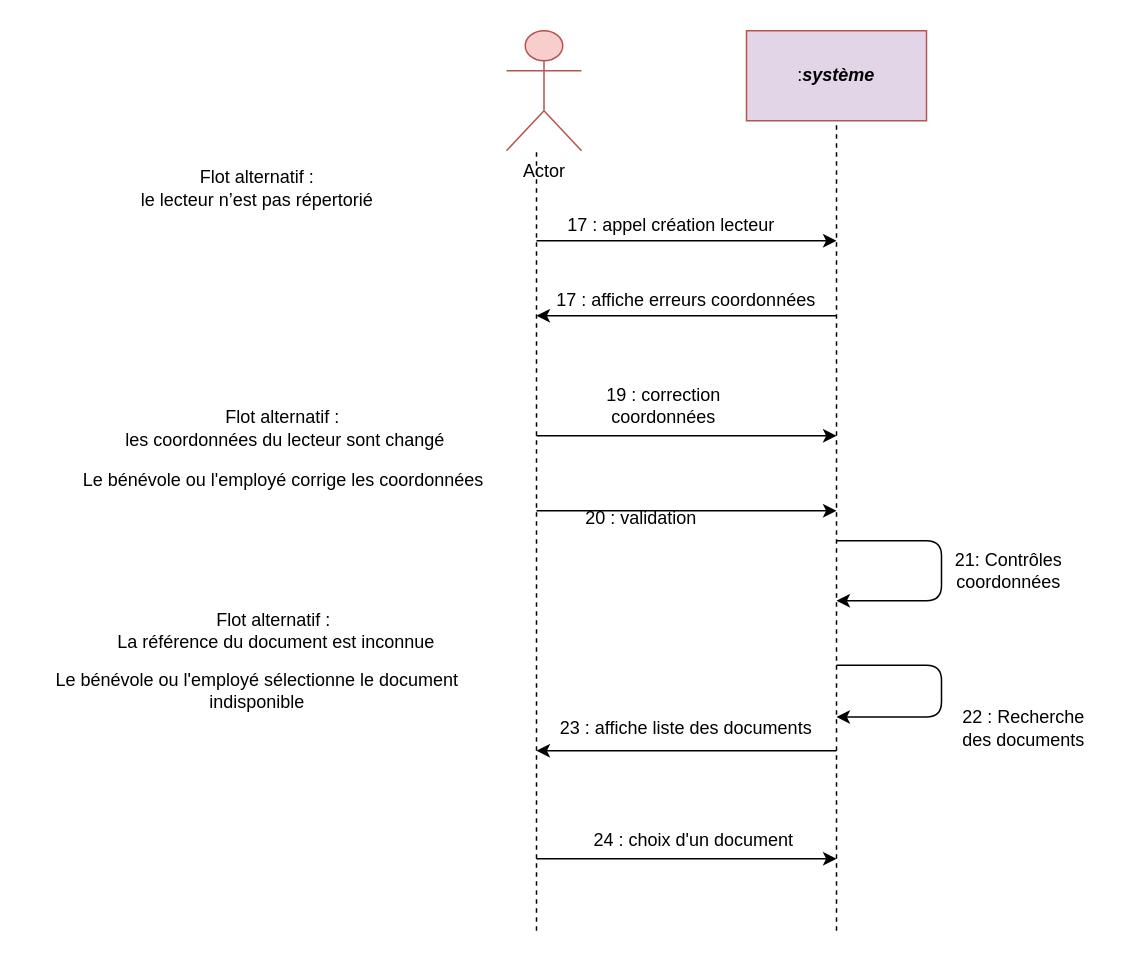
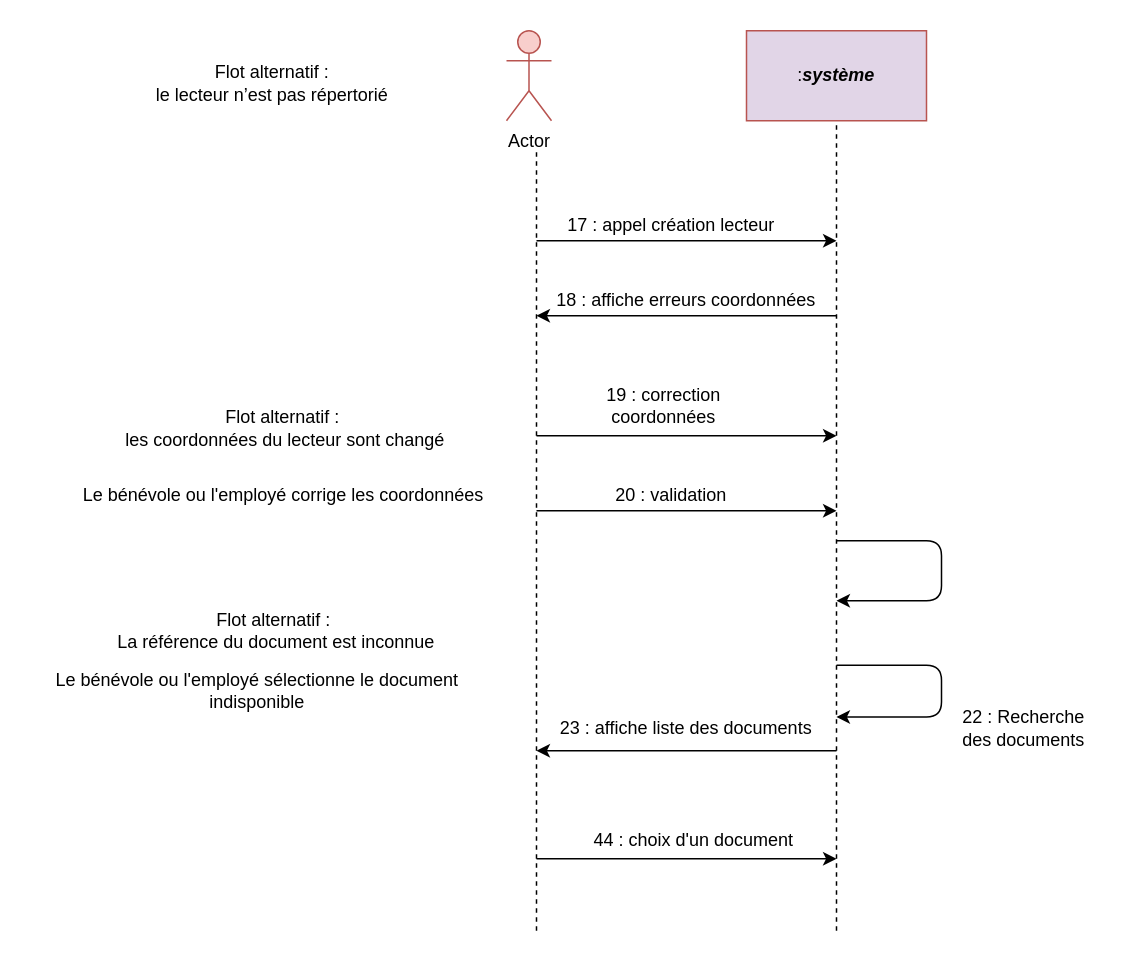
(544, 91) -> (529, 76)
(257, 188) -> (272, 83)
(686, 301) -> (686, 301)
(283, 481) -> (283, 496)
(641, 518) -> (671, 496)
(1009, 571) -> none
(694, 841) -> (694, 841)
